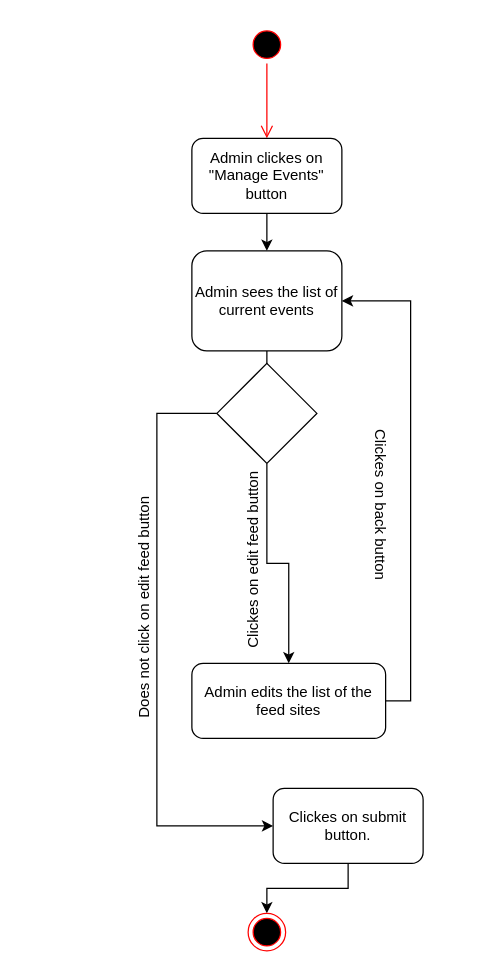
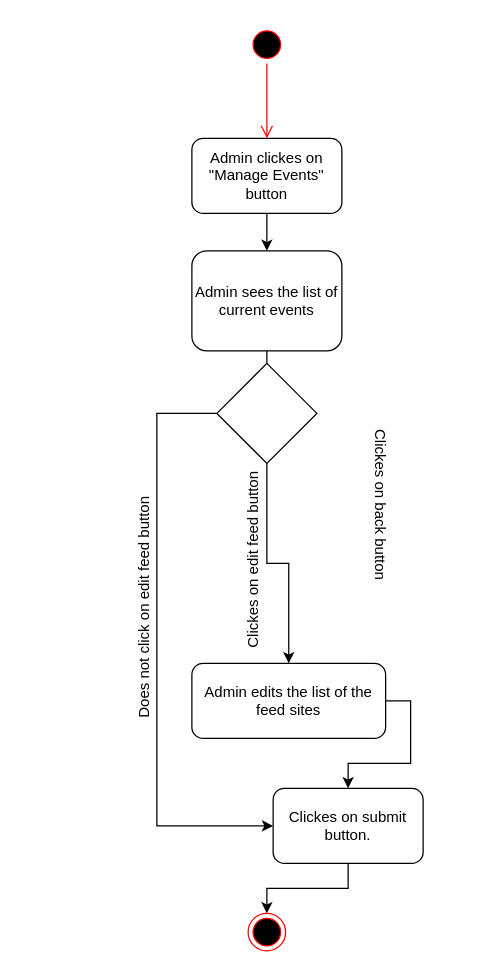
(411, 473) -> (404, 763)
